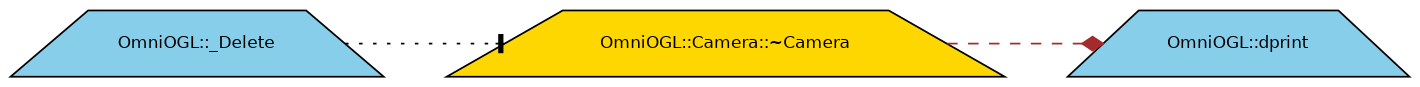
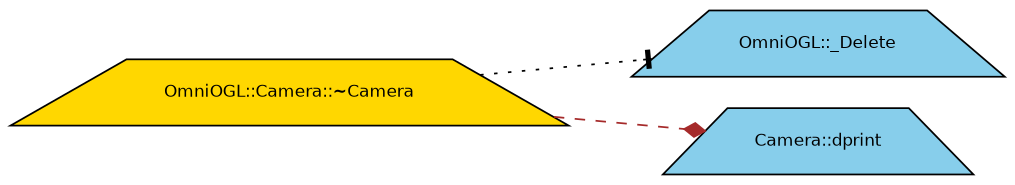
(420, 44) -> (561, 67)
(1239, 44) -> (818, 141)
